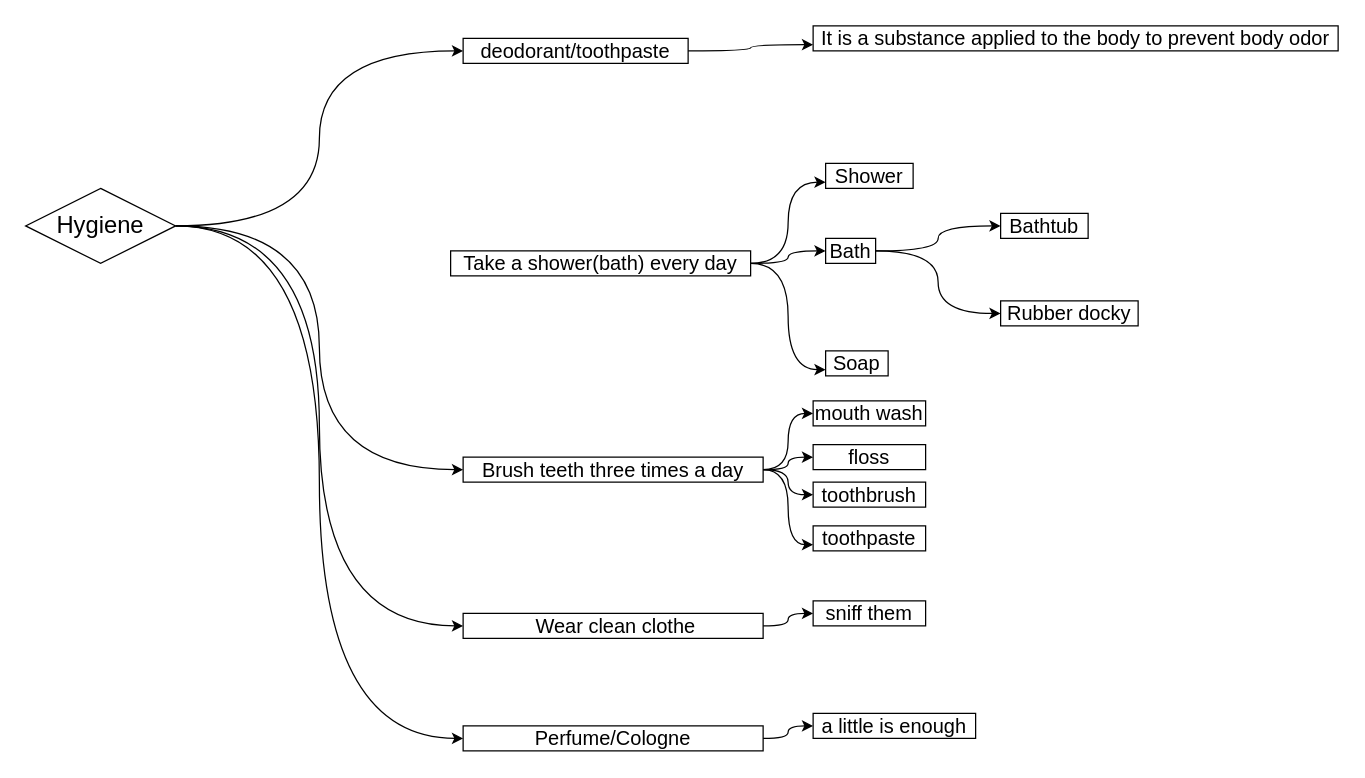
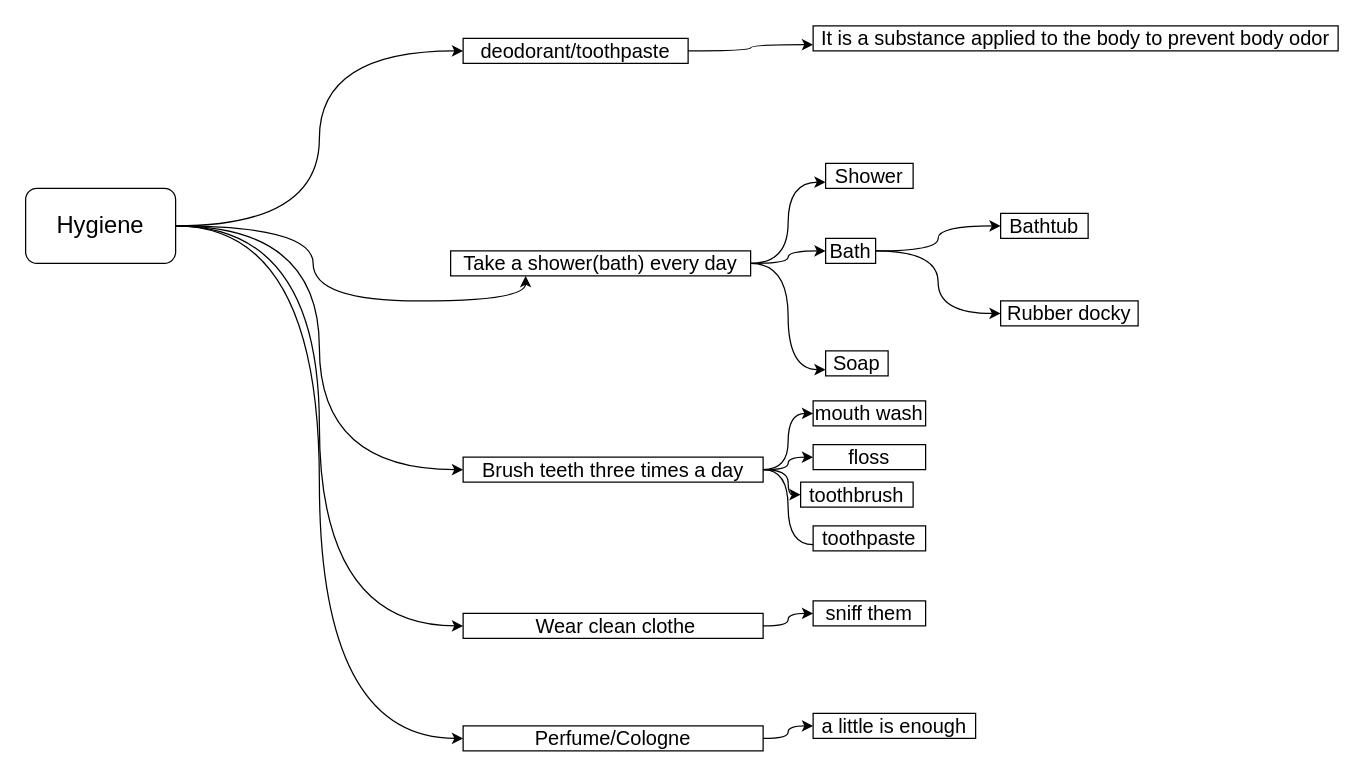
(101, 226) -> (101, 226)
none -> (355, 295)
(869, 494) -> (857, 494)
(793, 536) -> (796, 538)
